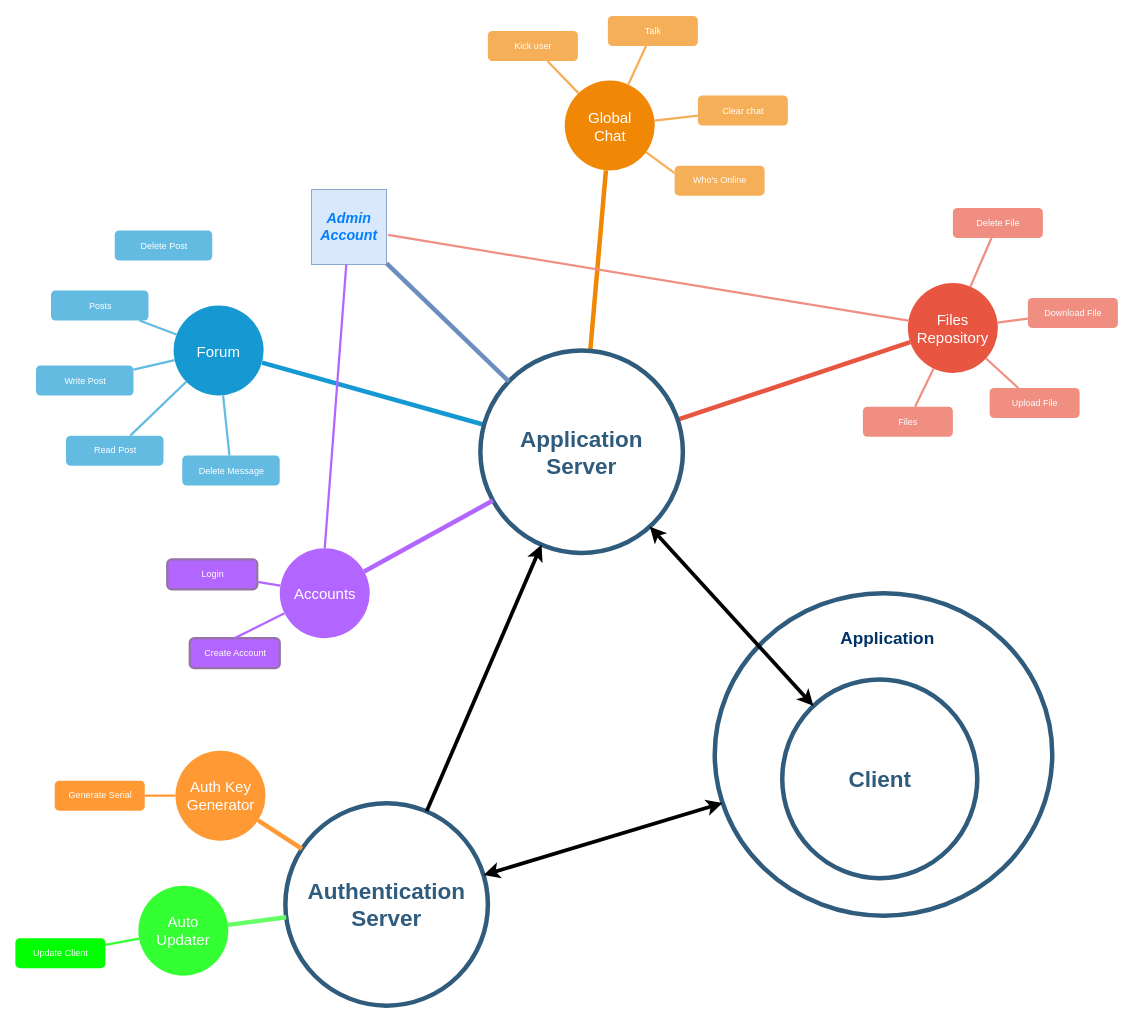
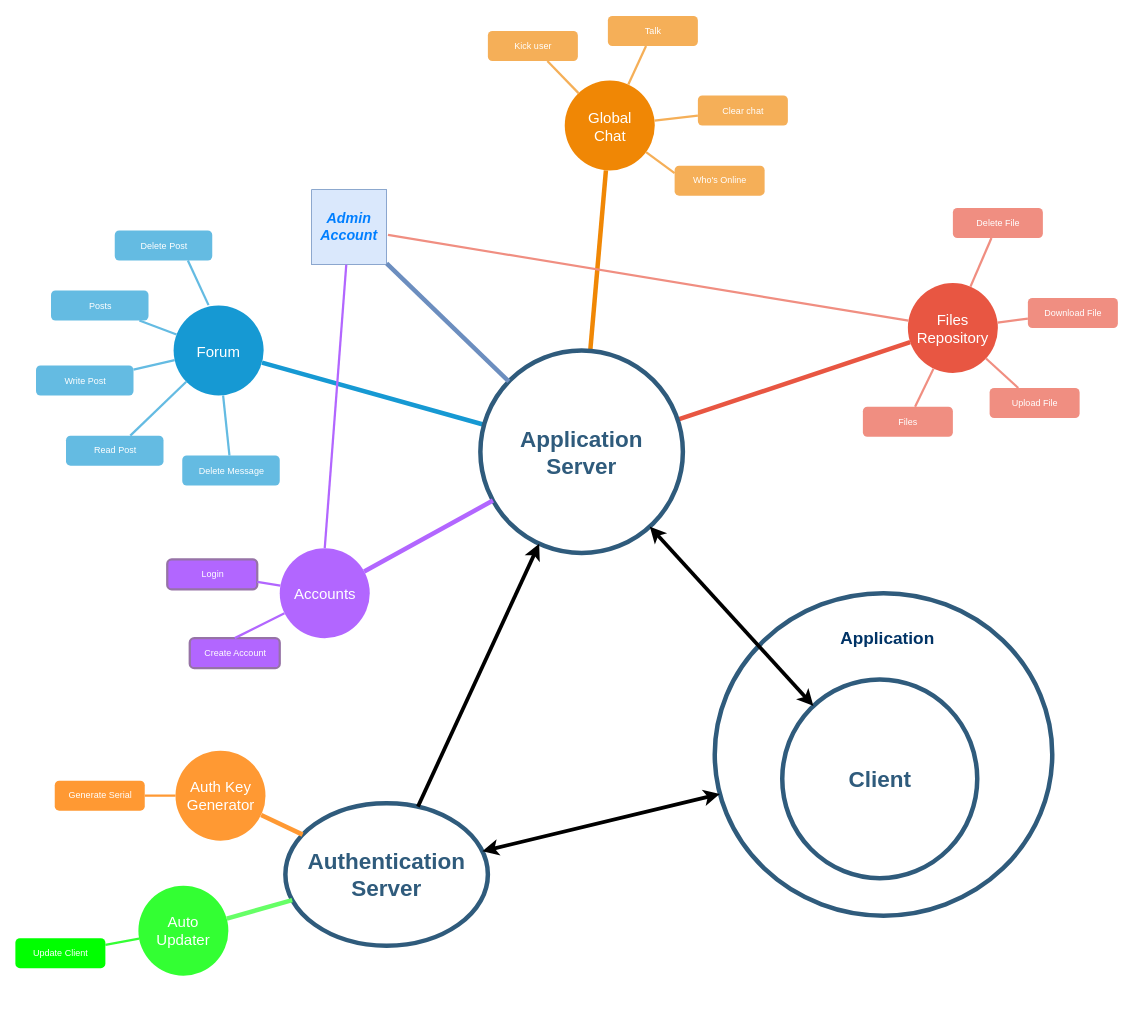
none -> (198, 283)
(387, 904) -> (387, 874)
